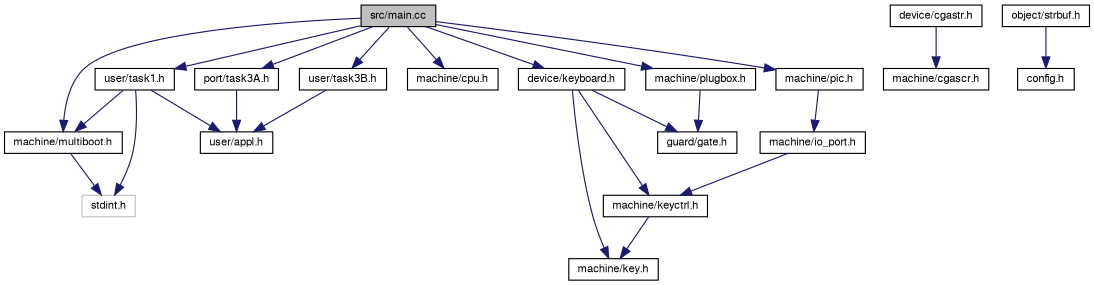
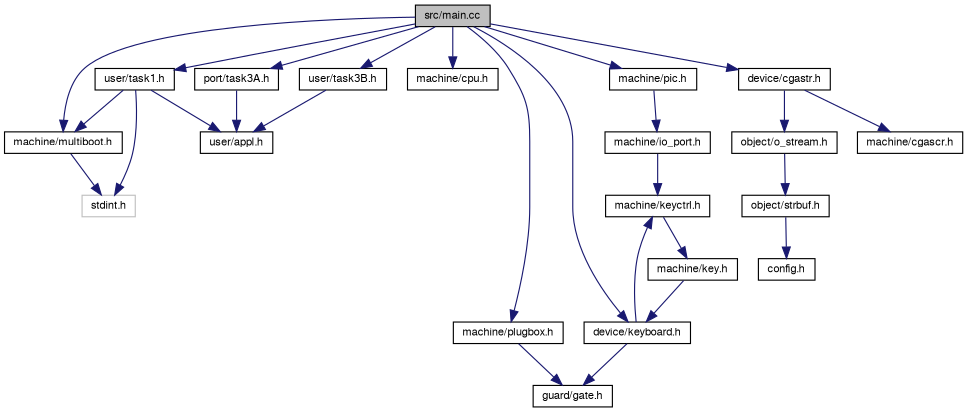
none -> (608, 46)
none -> (784, 143)
(583, 170) -> (669, 297)
